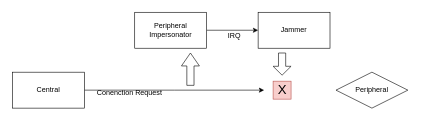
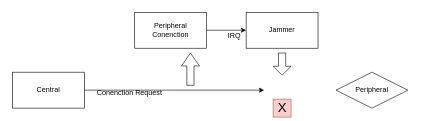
(171, 30) -> (171, 30)
(294, 30) -> (282, 30)
(282, 90) -> (282, 108)
